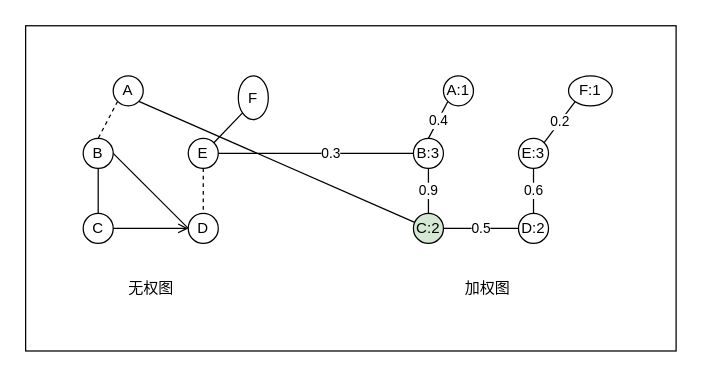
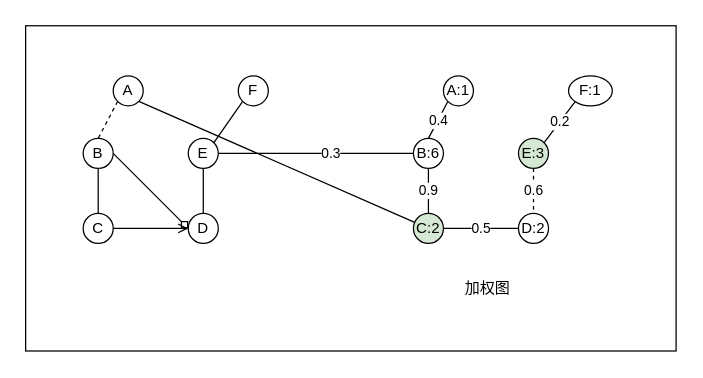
(253, 98) -> (253, 91)
(428, 153) -> (428, 153)
(533, 153) -> (533, 153)
(533, 177) -> (533, 177)
(203, 191) -> (203, 191)
(184, 224) -> (181, 221)
(151, 288) -> none
